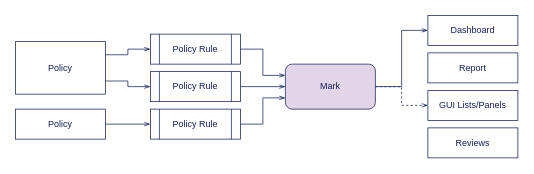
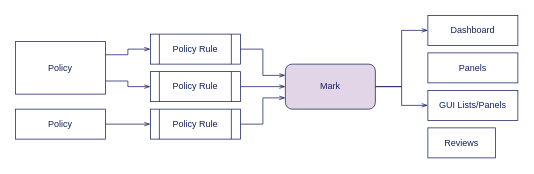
(473, 68) -> (473, 68)
(405, 105) -> (405, 105)
(473, 143) -> (462, 143)
